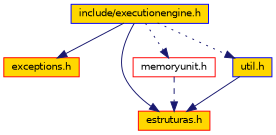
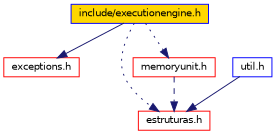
(192, 39) -> none
(42, 67) -> (42, 67)
(252, 67) -> (252, 67)
(122, 69) -> (122, 69)
(174, 121) -> (174, 121)
